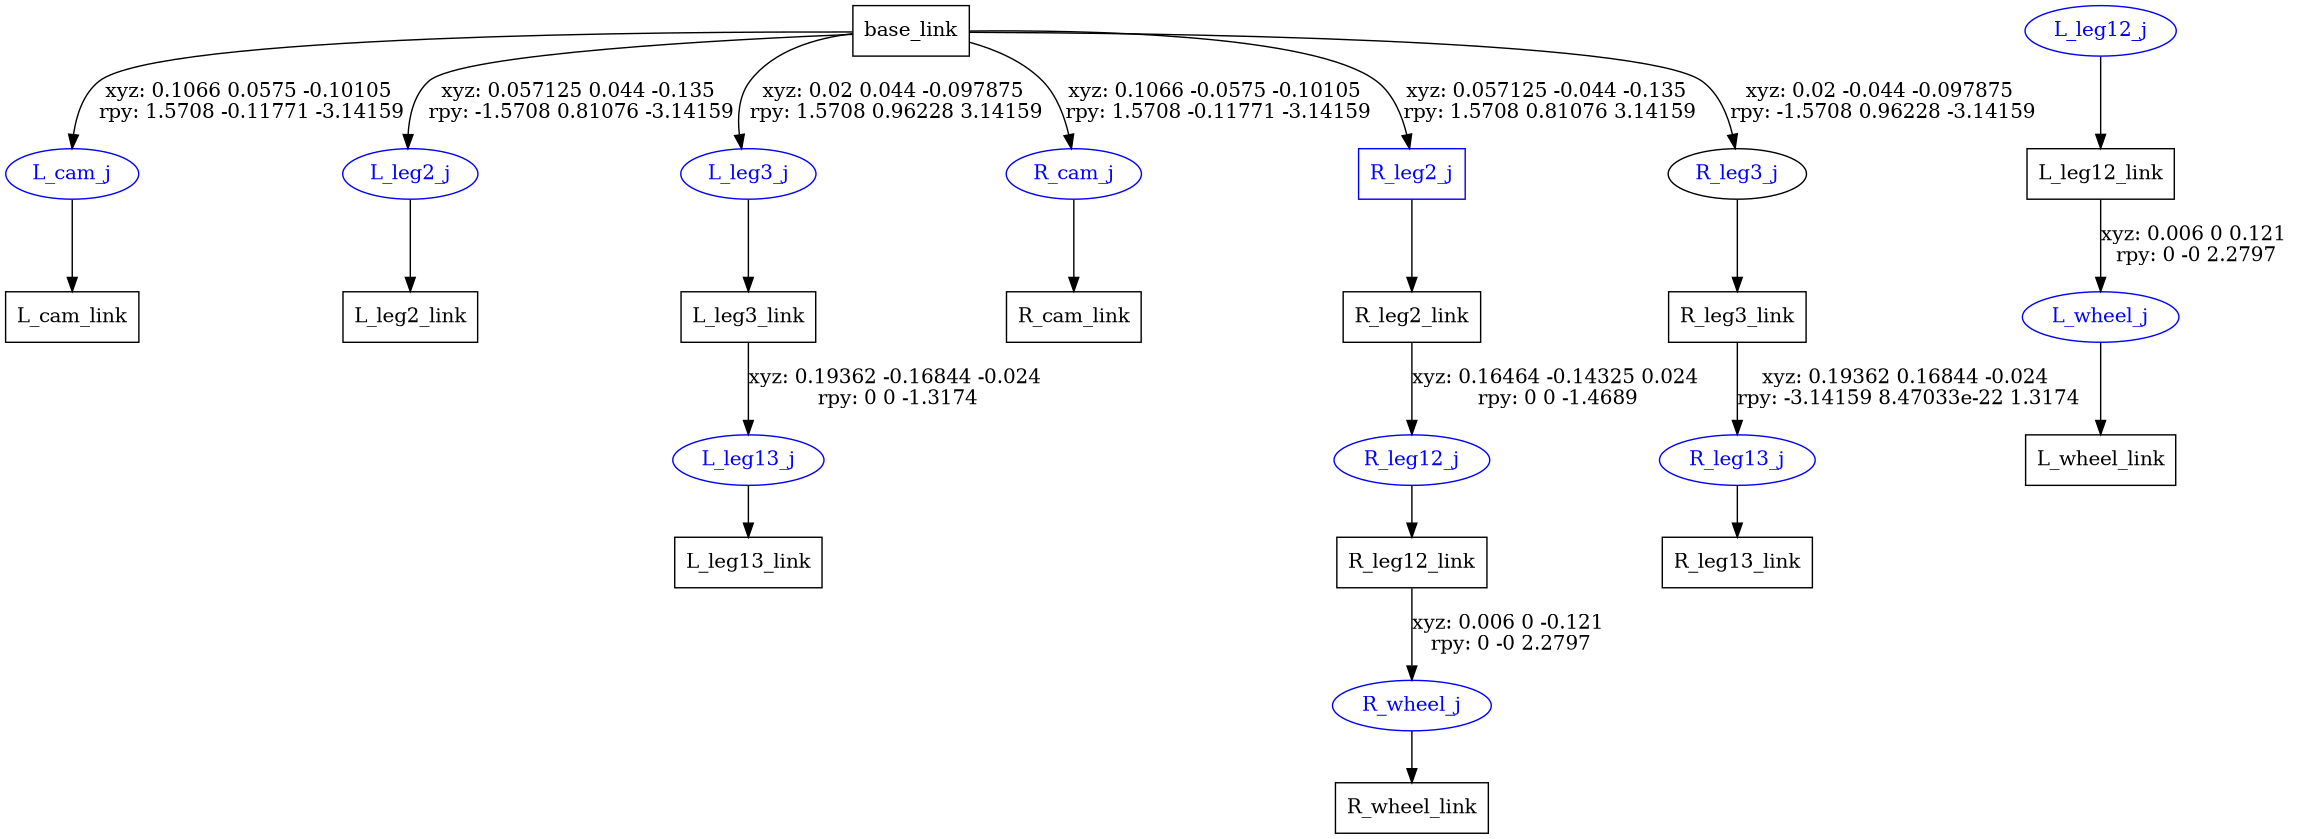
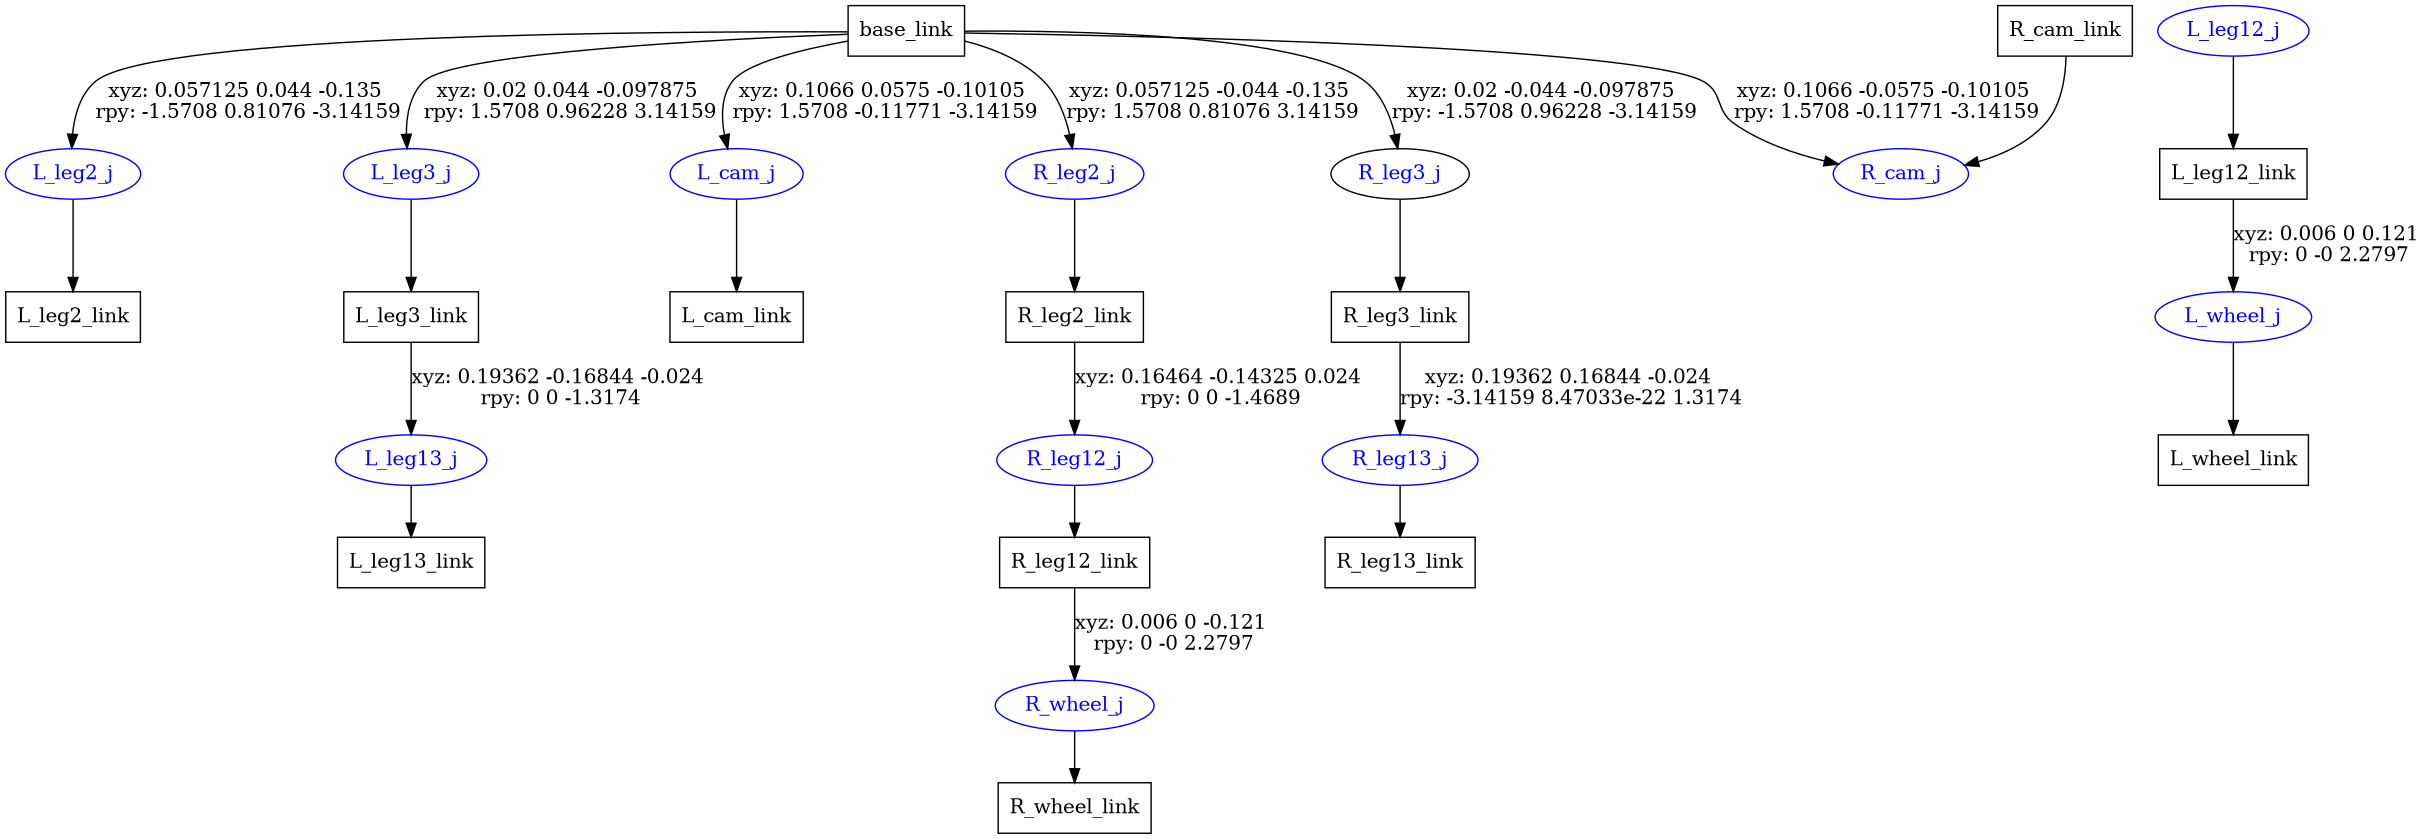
(1412, 174) -> (1075, 174)
(1074, 238) -> (2043, 126)
